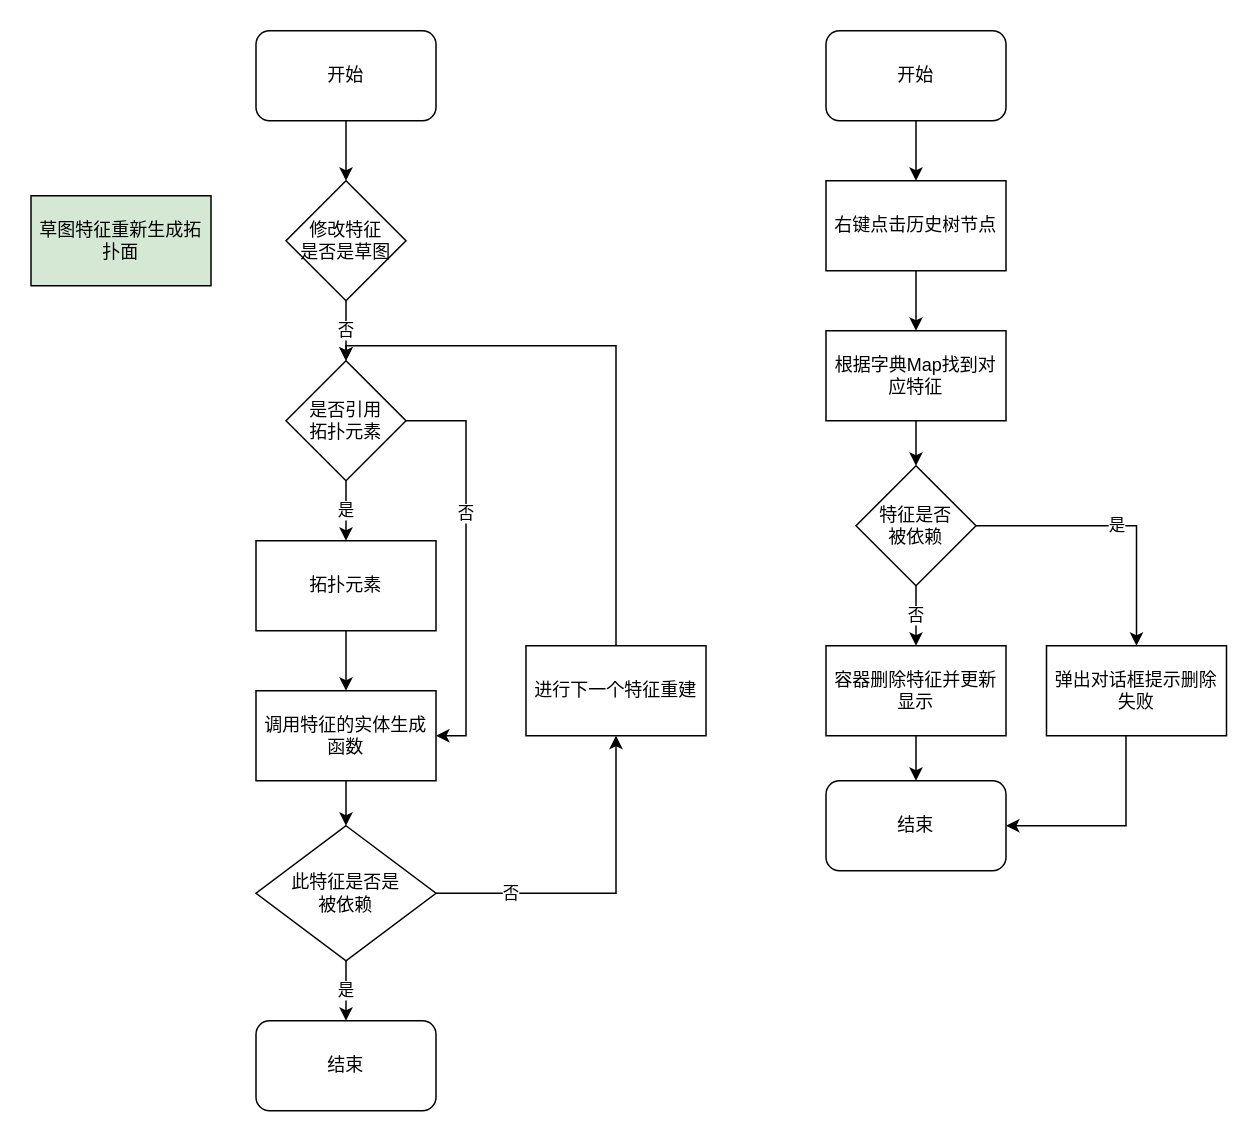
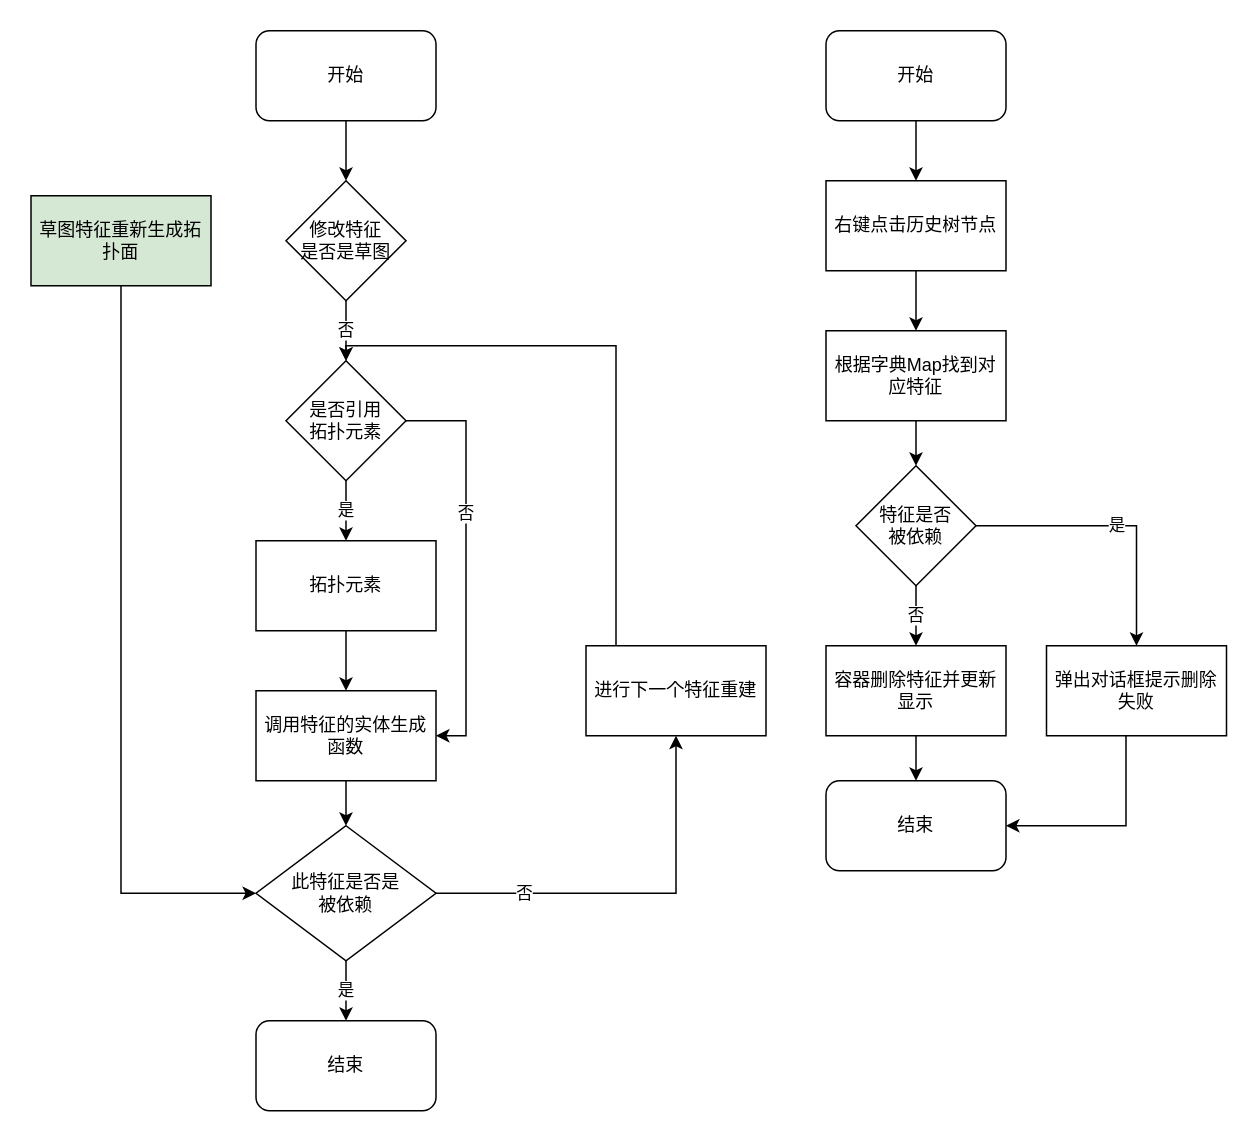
none -> (121, 652)
(616, 691) -> (676, 691)
